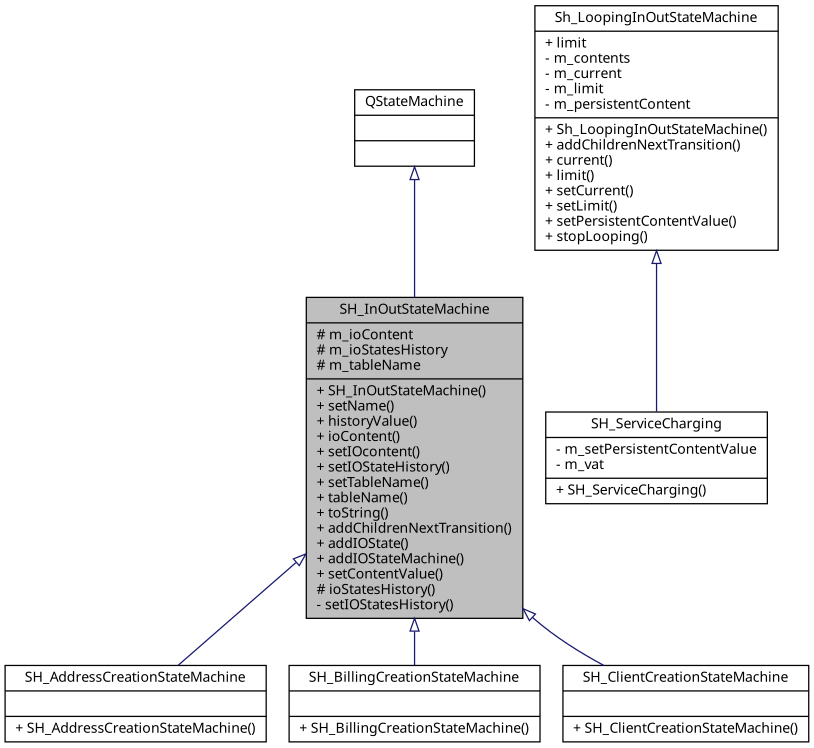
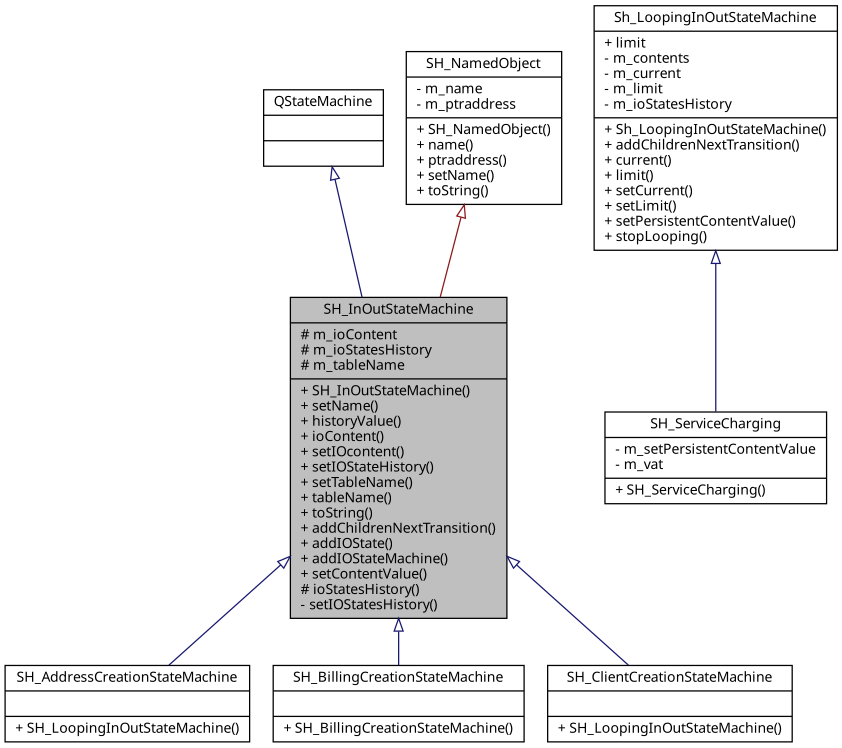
(618, 104) -> (668, 104)
none -> (484, 128)
(136, 729) -> (127, 729)
(686, 729) -> (670, 729)
